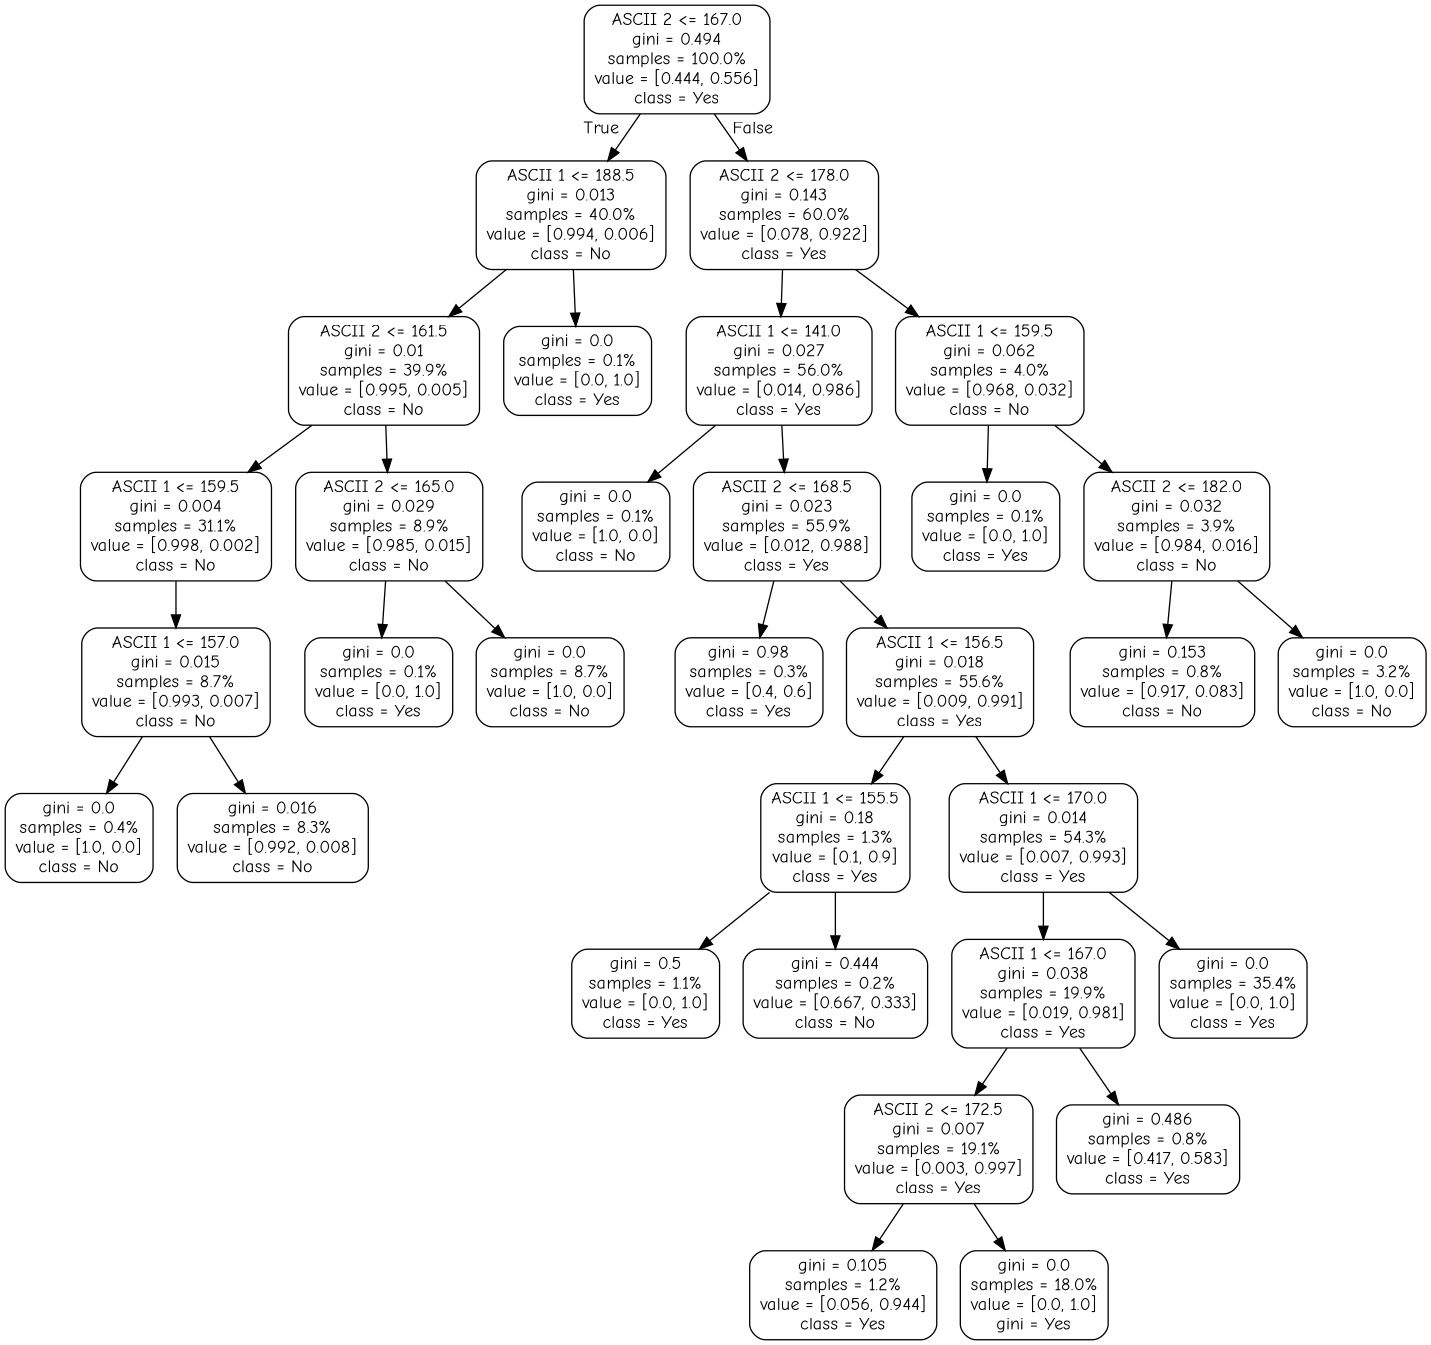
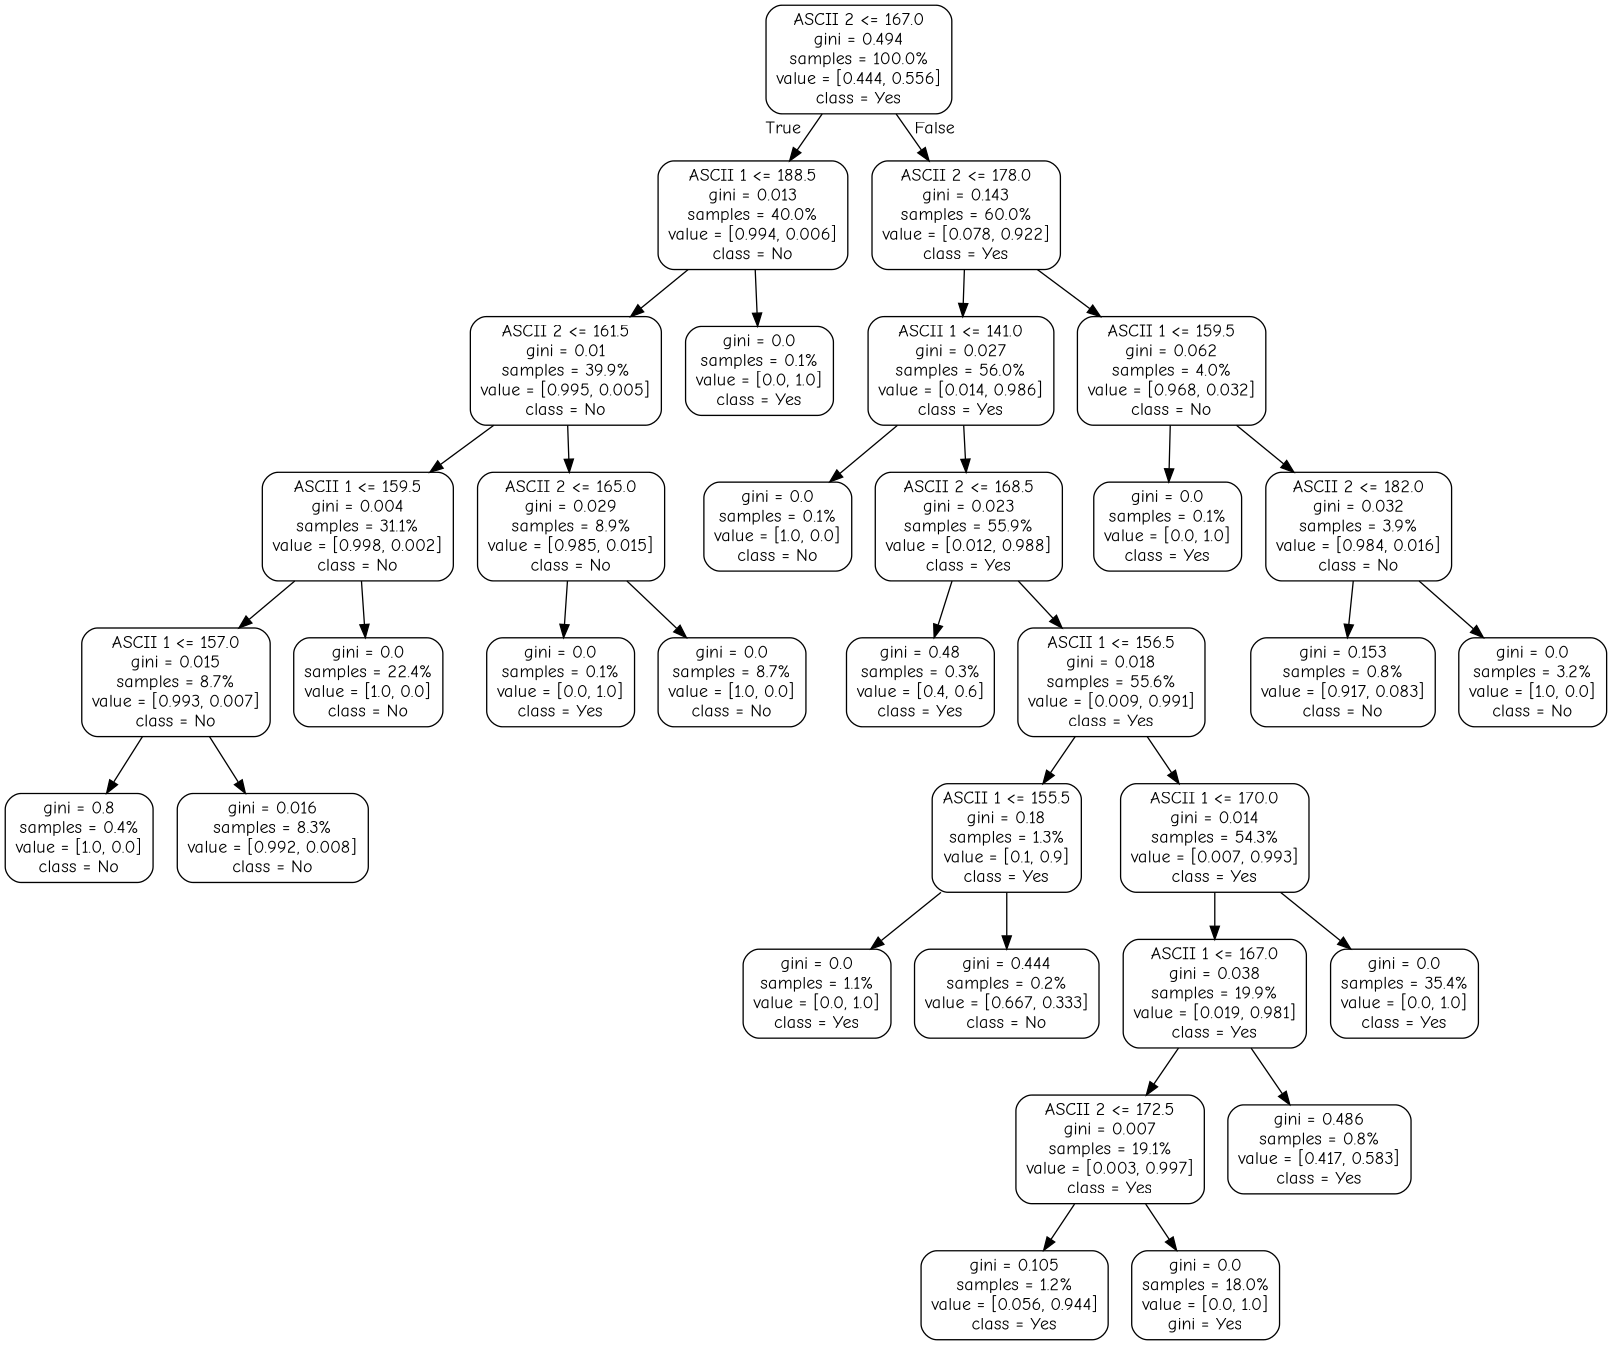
none -> (368, 682)
(749, 682) -> (920, 682)
(79, 838) -> (79, 838)
(646, 994) -> (817, 994)
